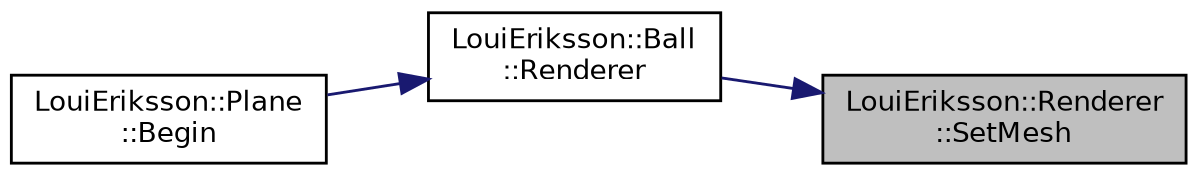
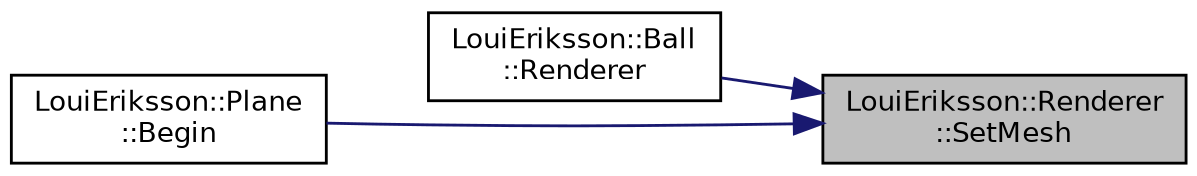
(364, 89) -> (560, 126)
